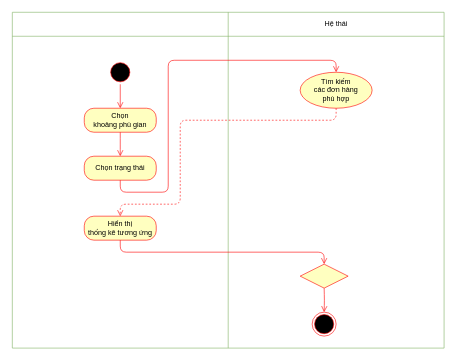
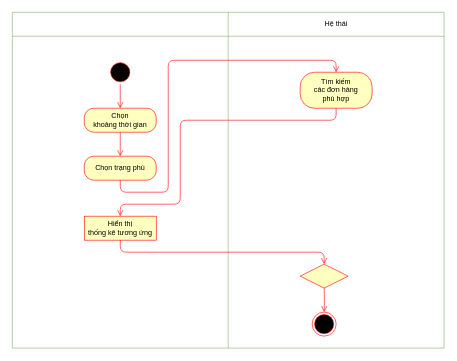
(336, 90) -> (336, 90)
(120, 120) -> (120, 120)
(190, 120) -> (190, 120)
(120, 168) -> (120, 168)
(120, 228) -> (120, 228)
